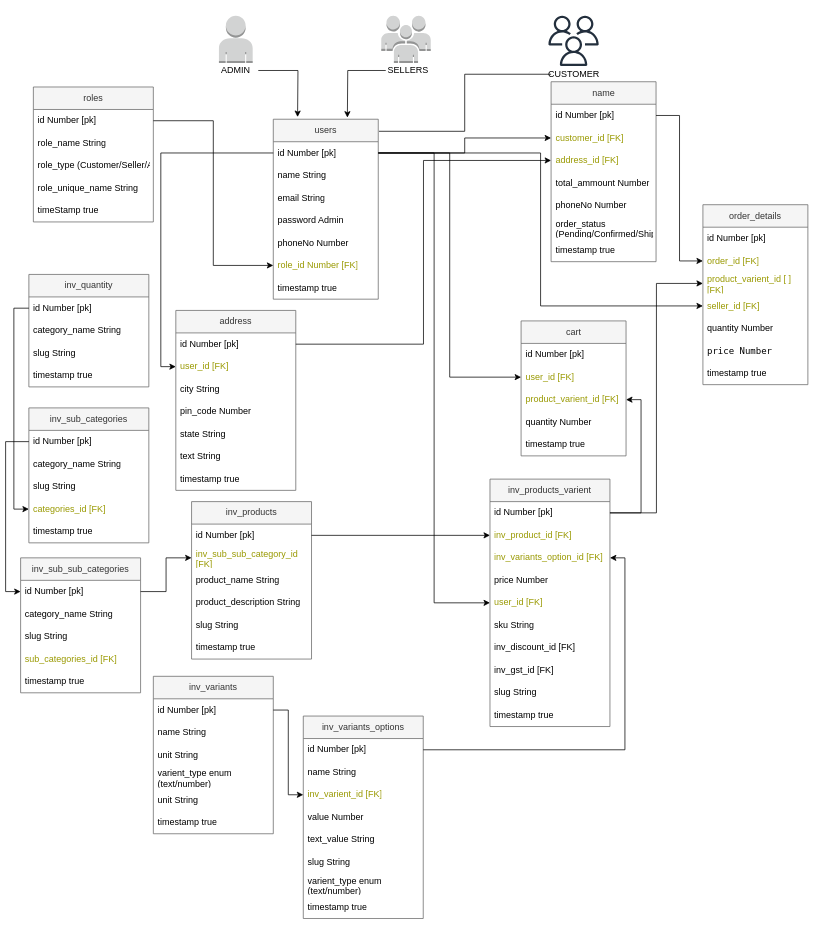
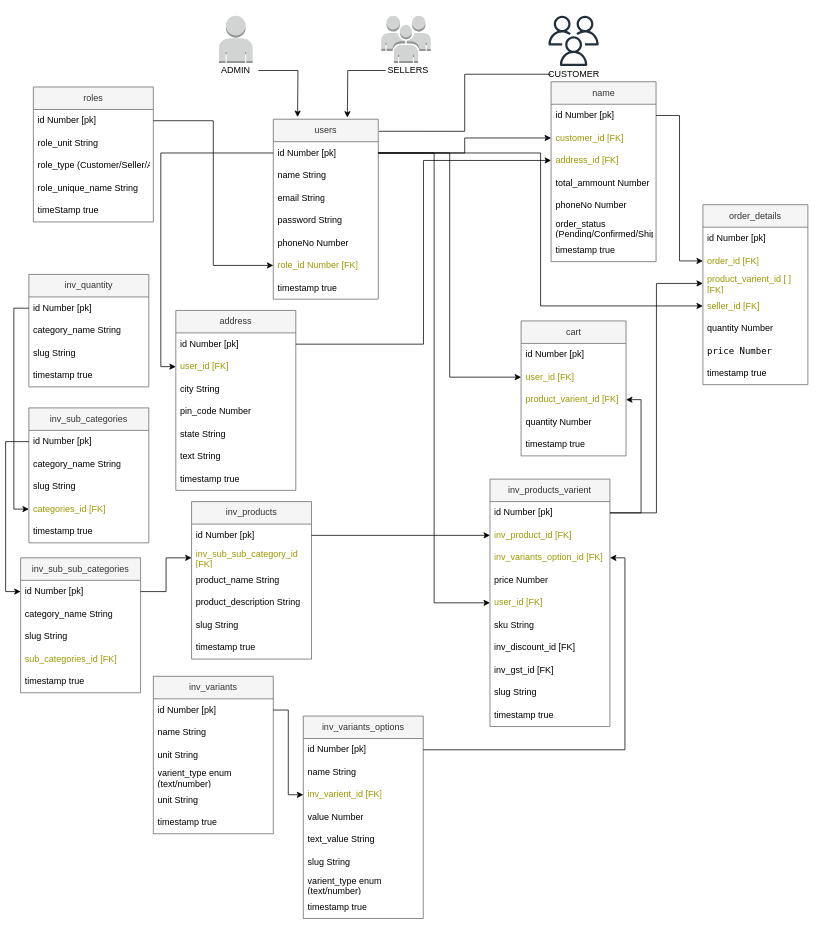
(75, 143) -> (74, 143)
(311, 220) -> (313, 220)
